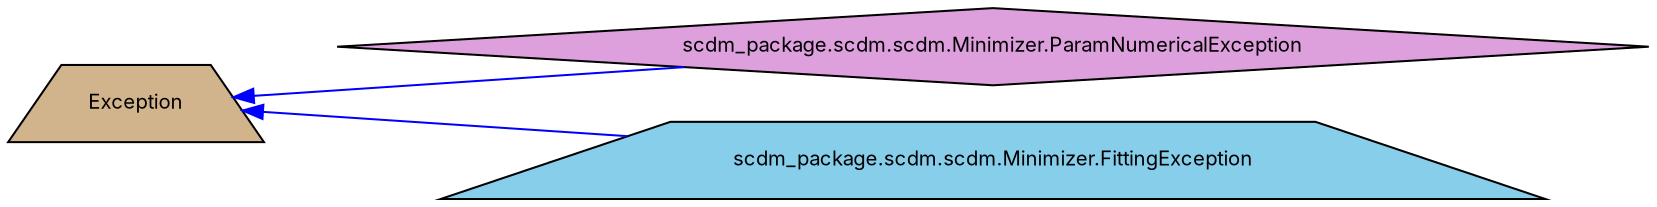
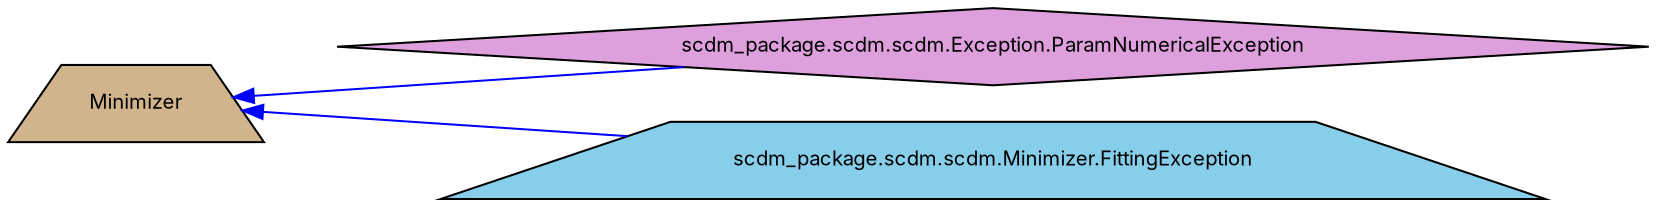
(993, 47) -> (993, 47)
(136, 104) -> (136, 104)
